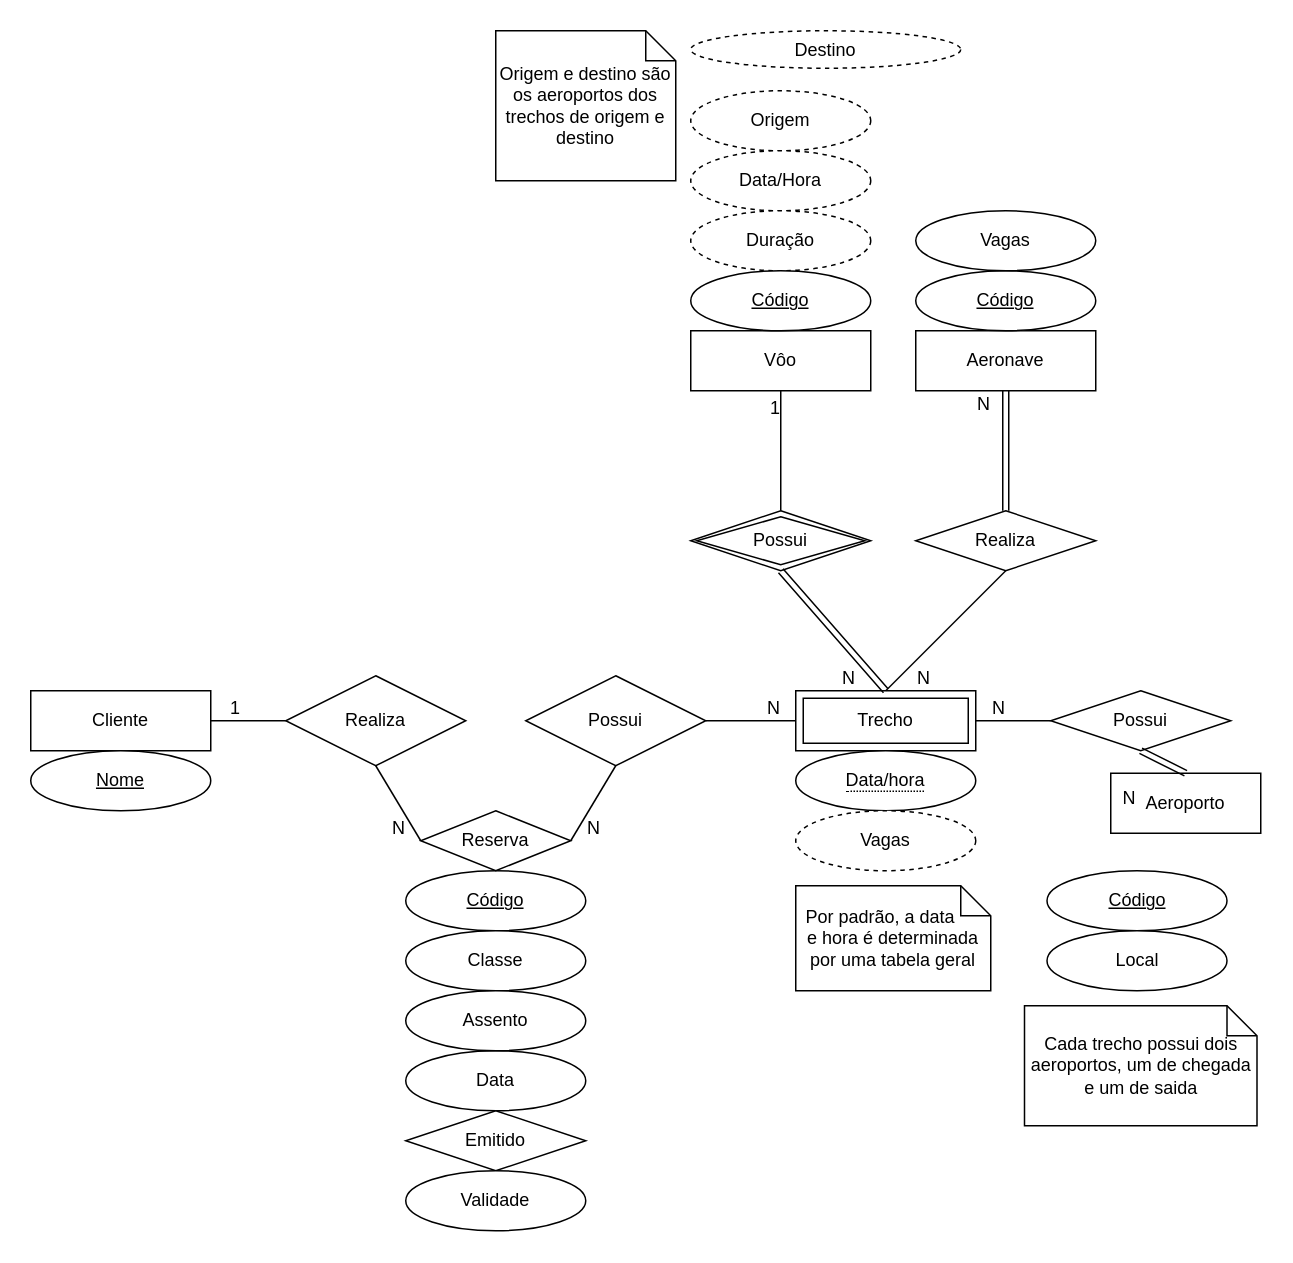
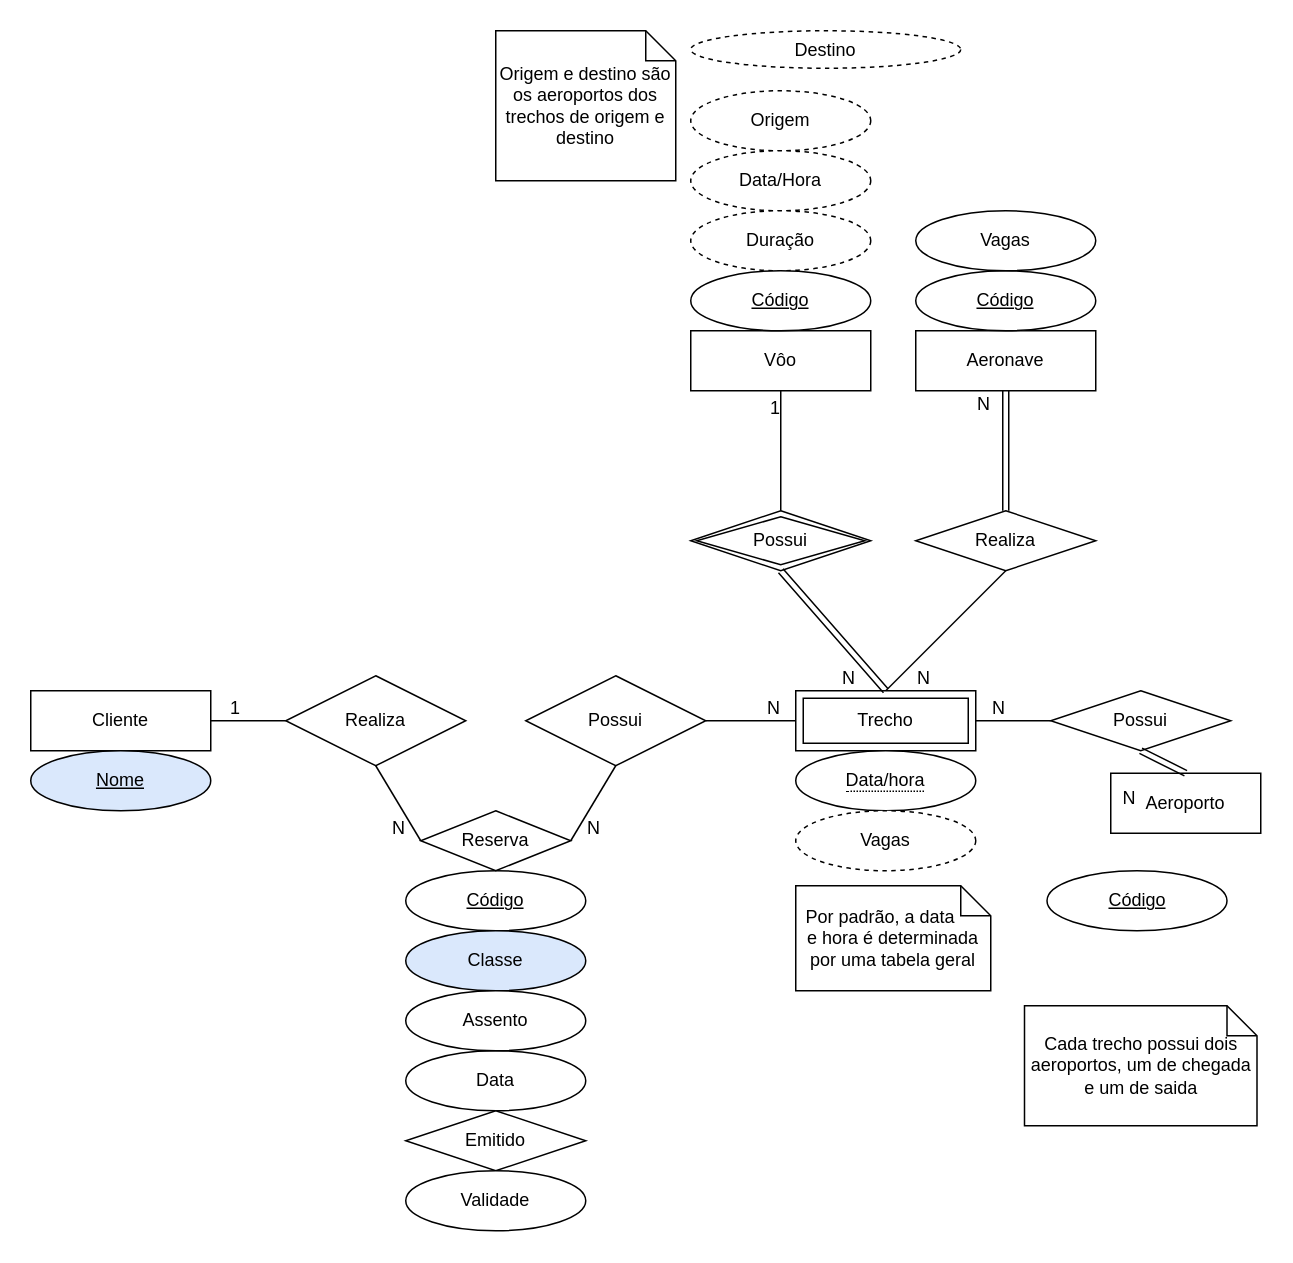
(121, 781) -> (121, 781)
(496, 961) -> (496, 961)
(1137, 961) -> none
